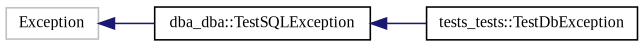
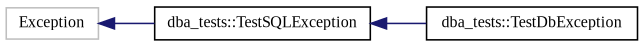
(262, 23) -> (262, 23)
(532, 23) -> (532, 23)
